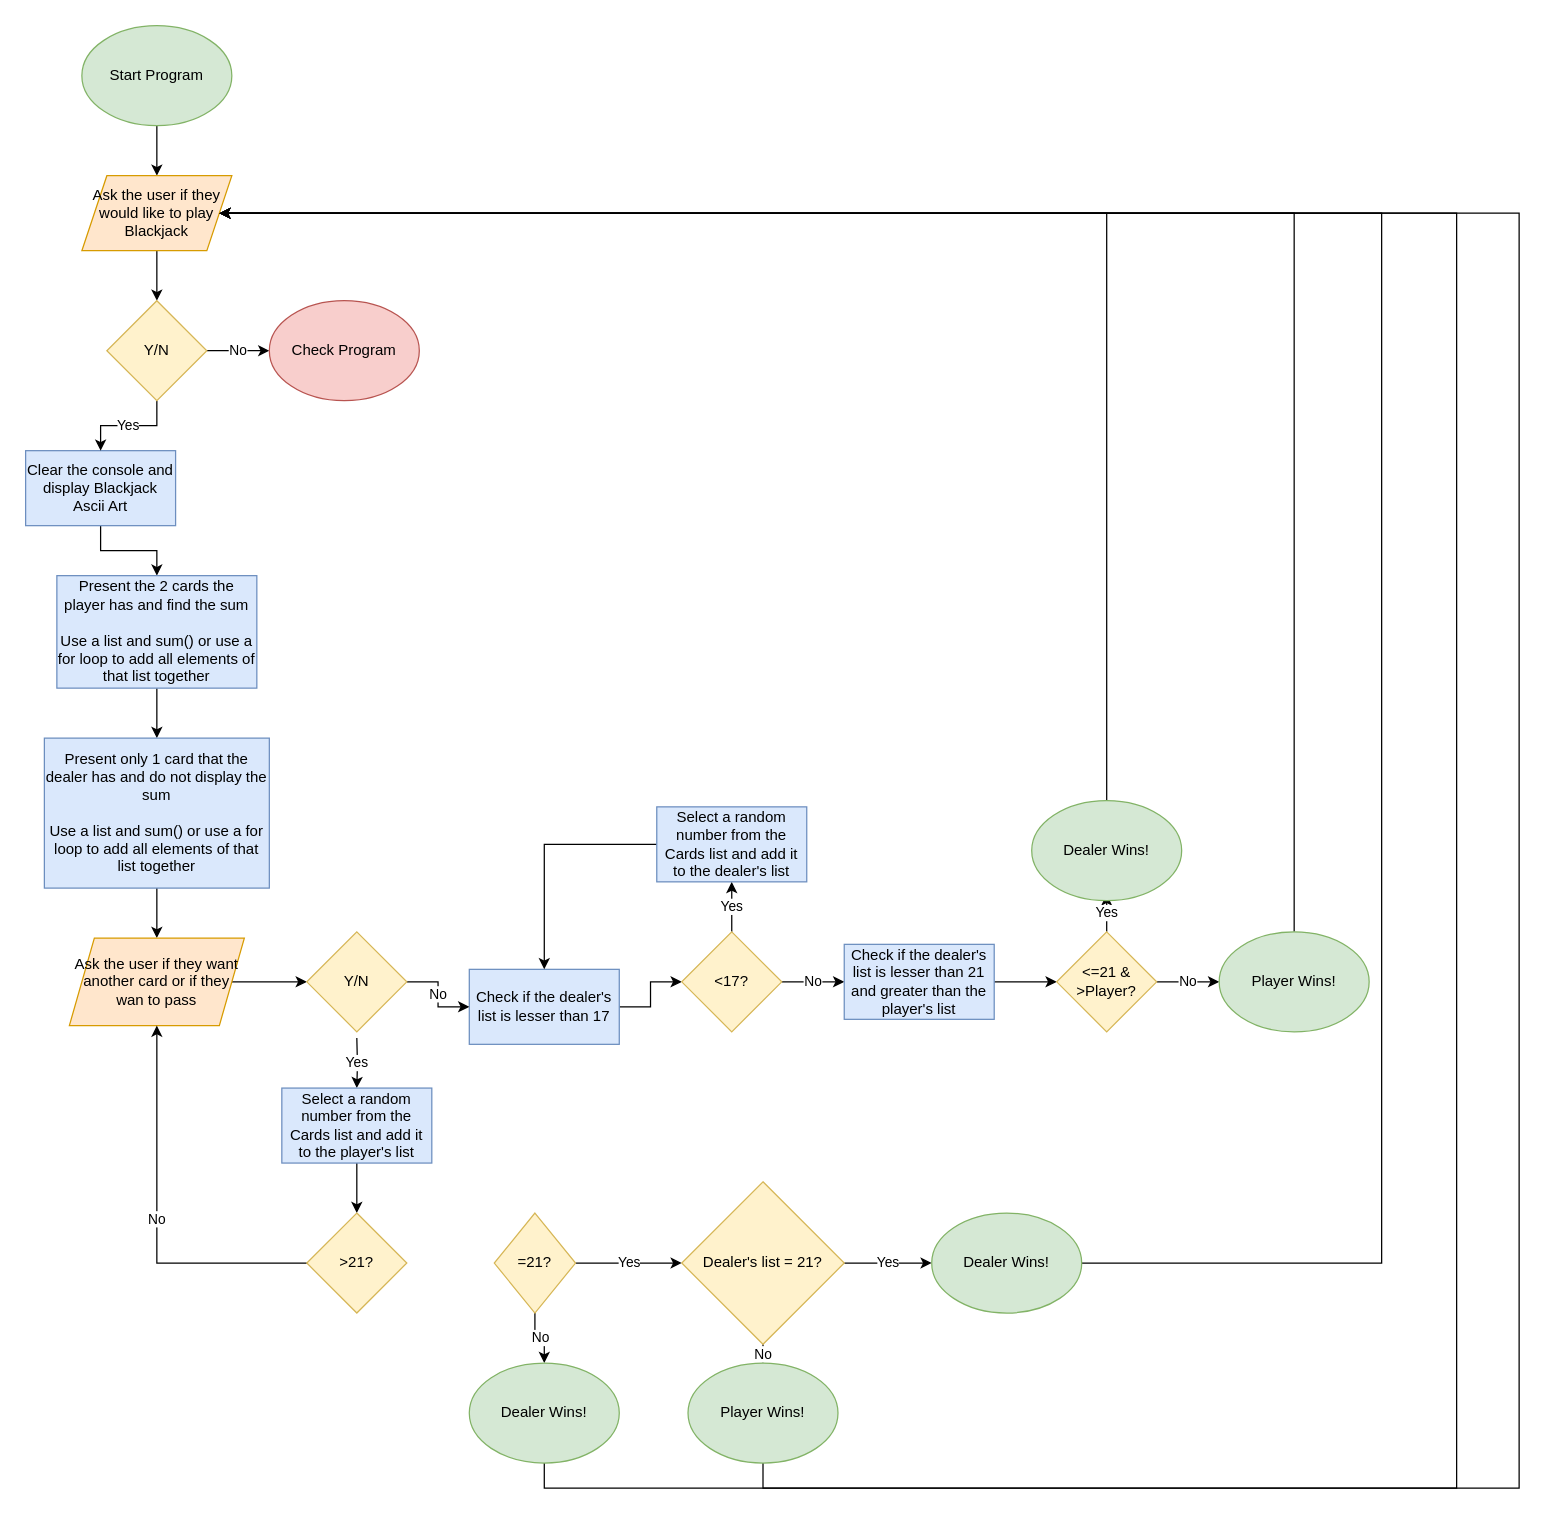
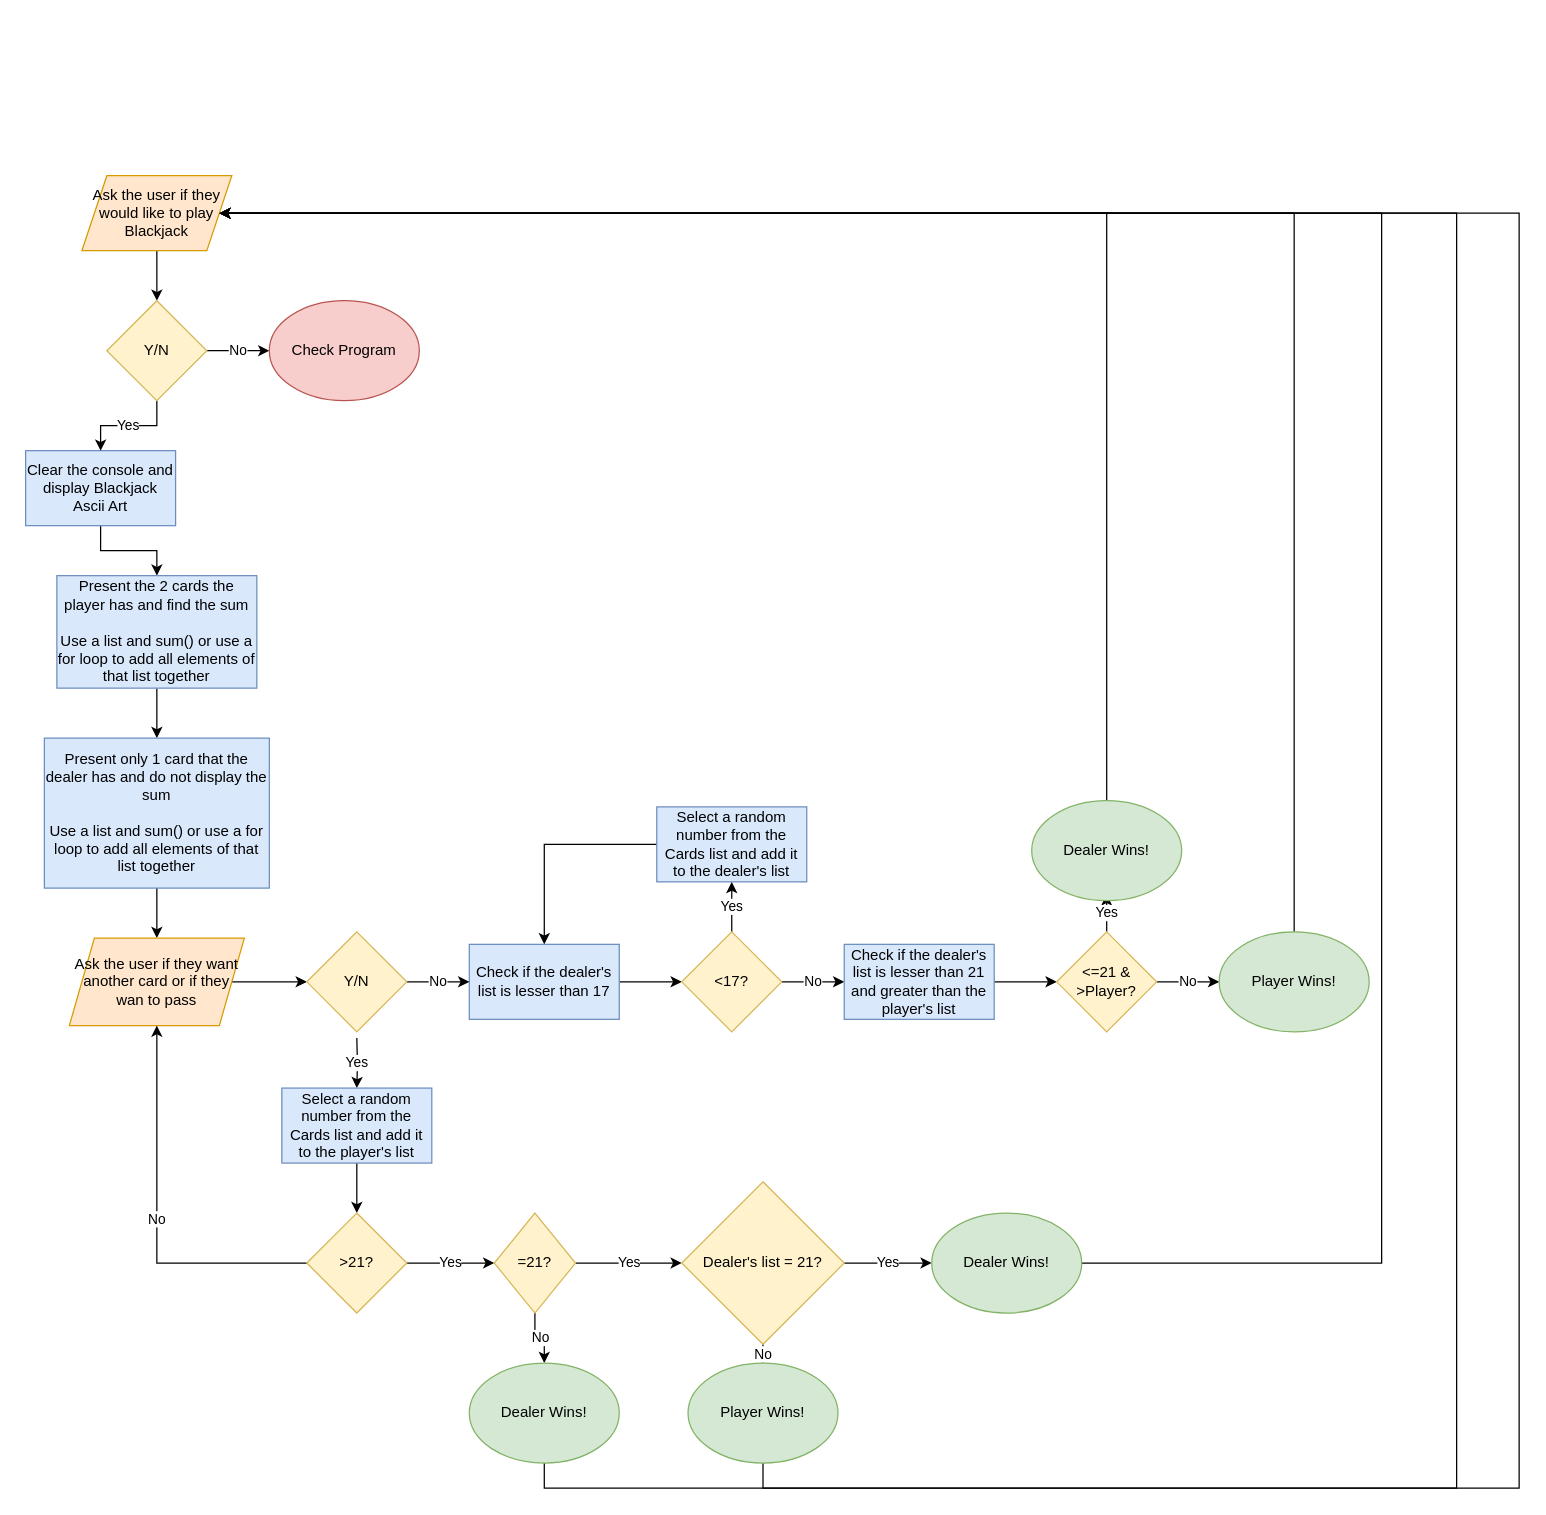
(157, 76) -> none
(157, 147) -> none
(544, 1007) -> (544, 982)
none -> (446, 1263)
